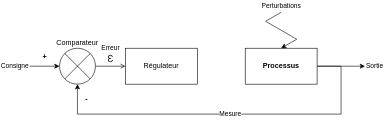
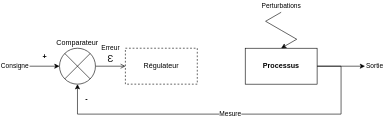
(161, 66) -> (161, 66)
